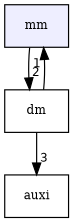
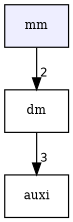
(45, 75) -> none
